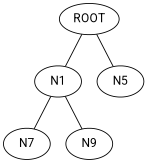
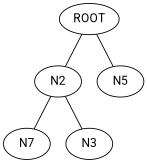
(58, 81) -> (58, 81)
(89, 144) -> (89, 144)
